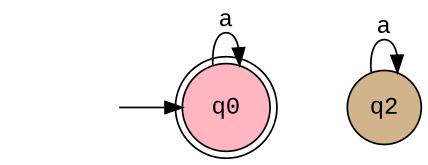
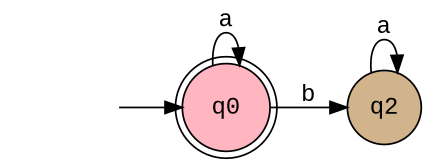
none -> (300, 107)
